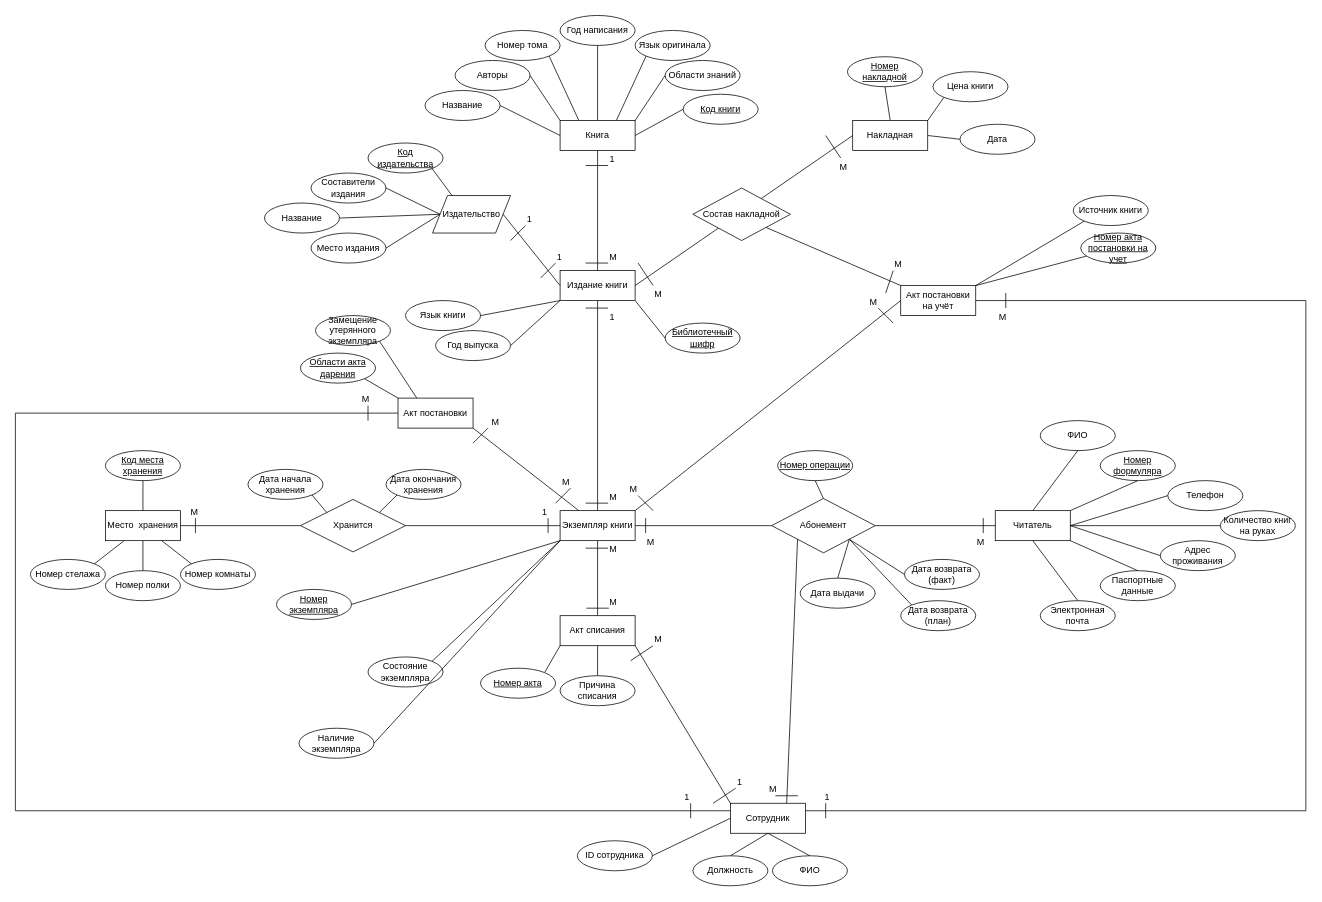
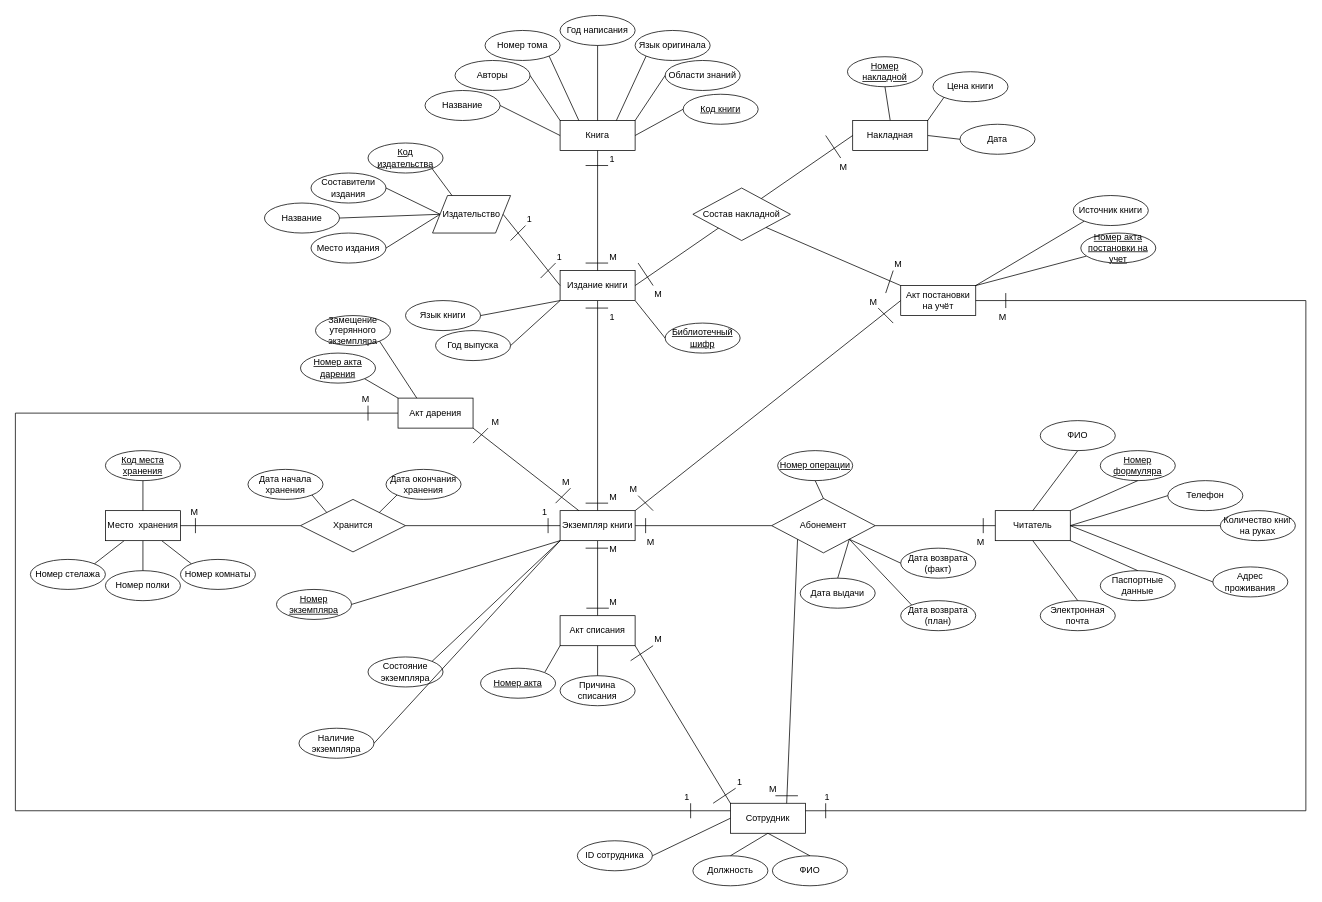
(338, 368) -> (338, 368)
(435, 413) -> (435, 413)
(1197, 555) -> (1250, 582)
(942, 574) -> (938, 563)
